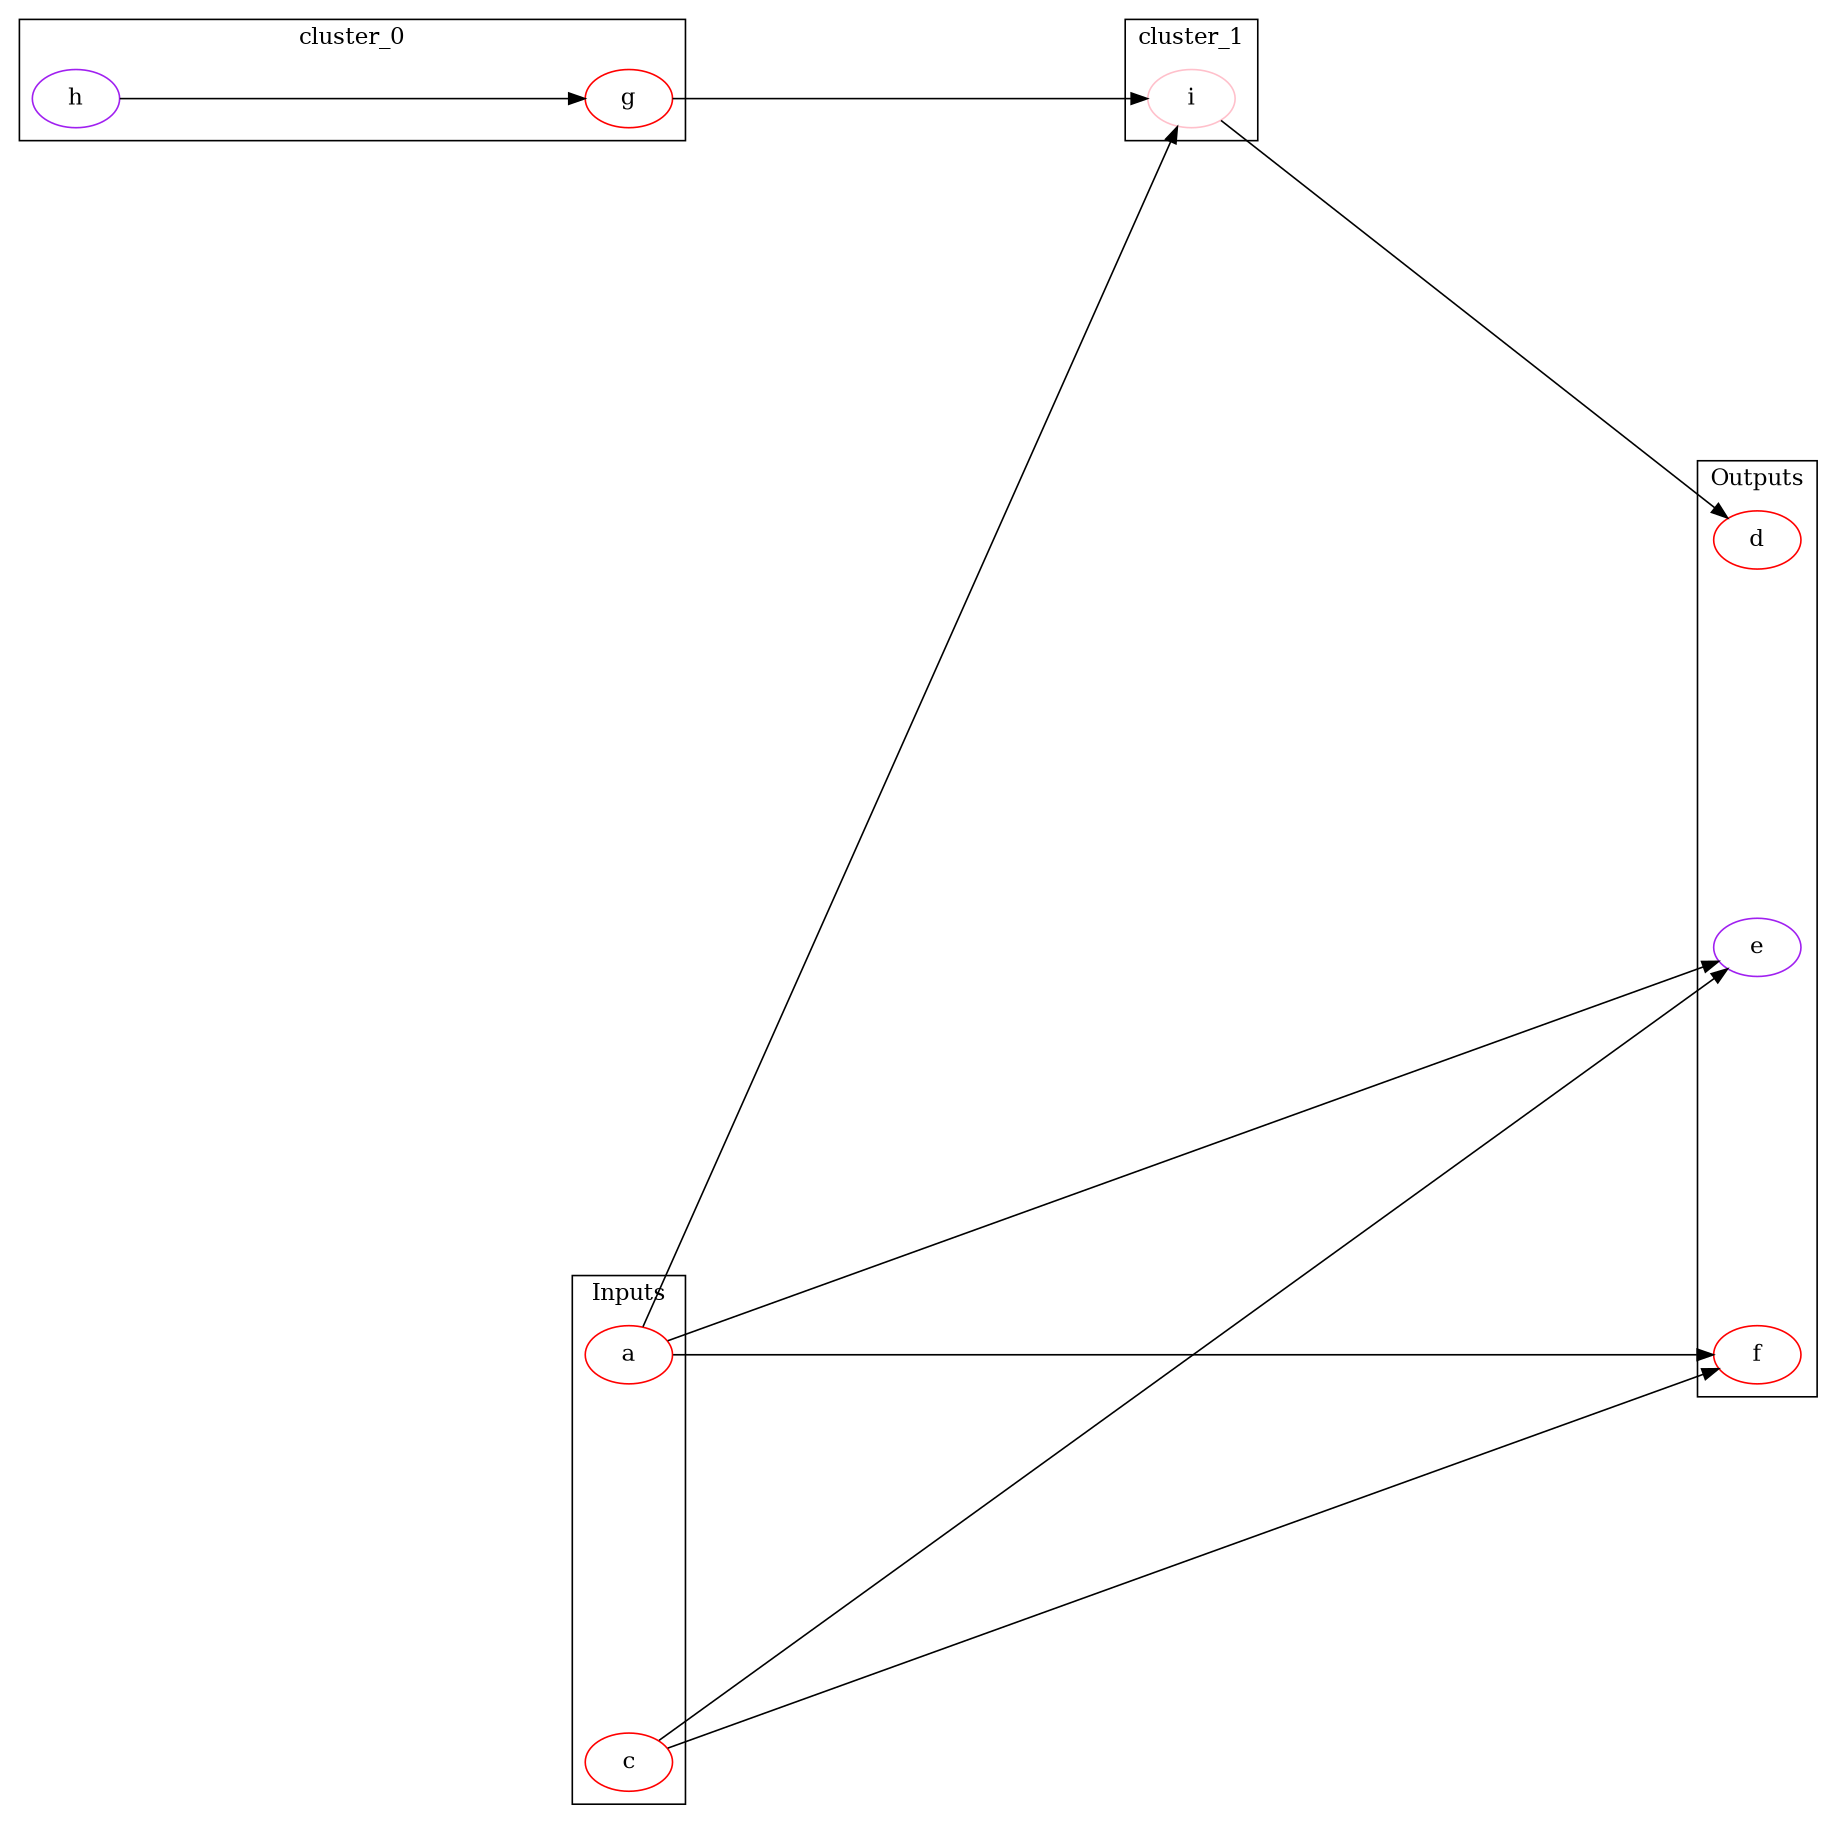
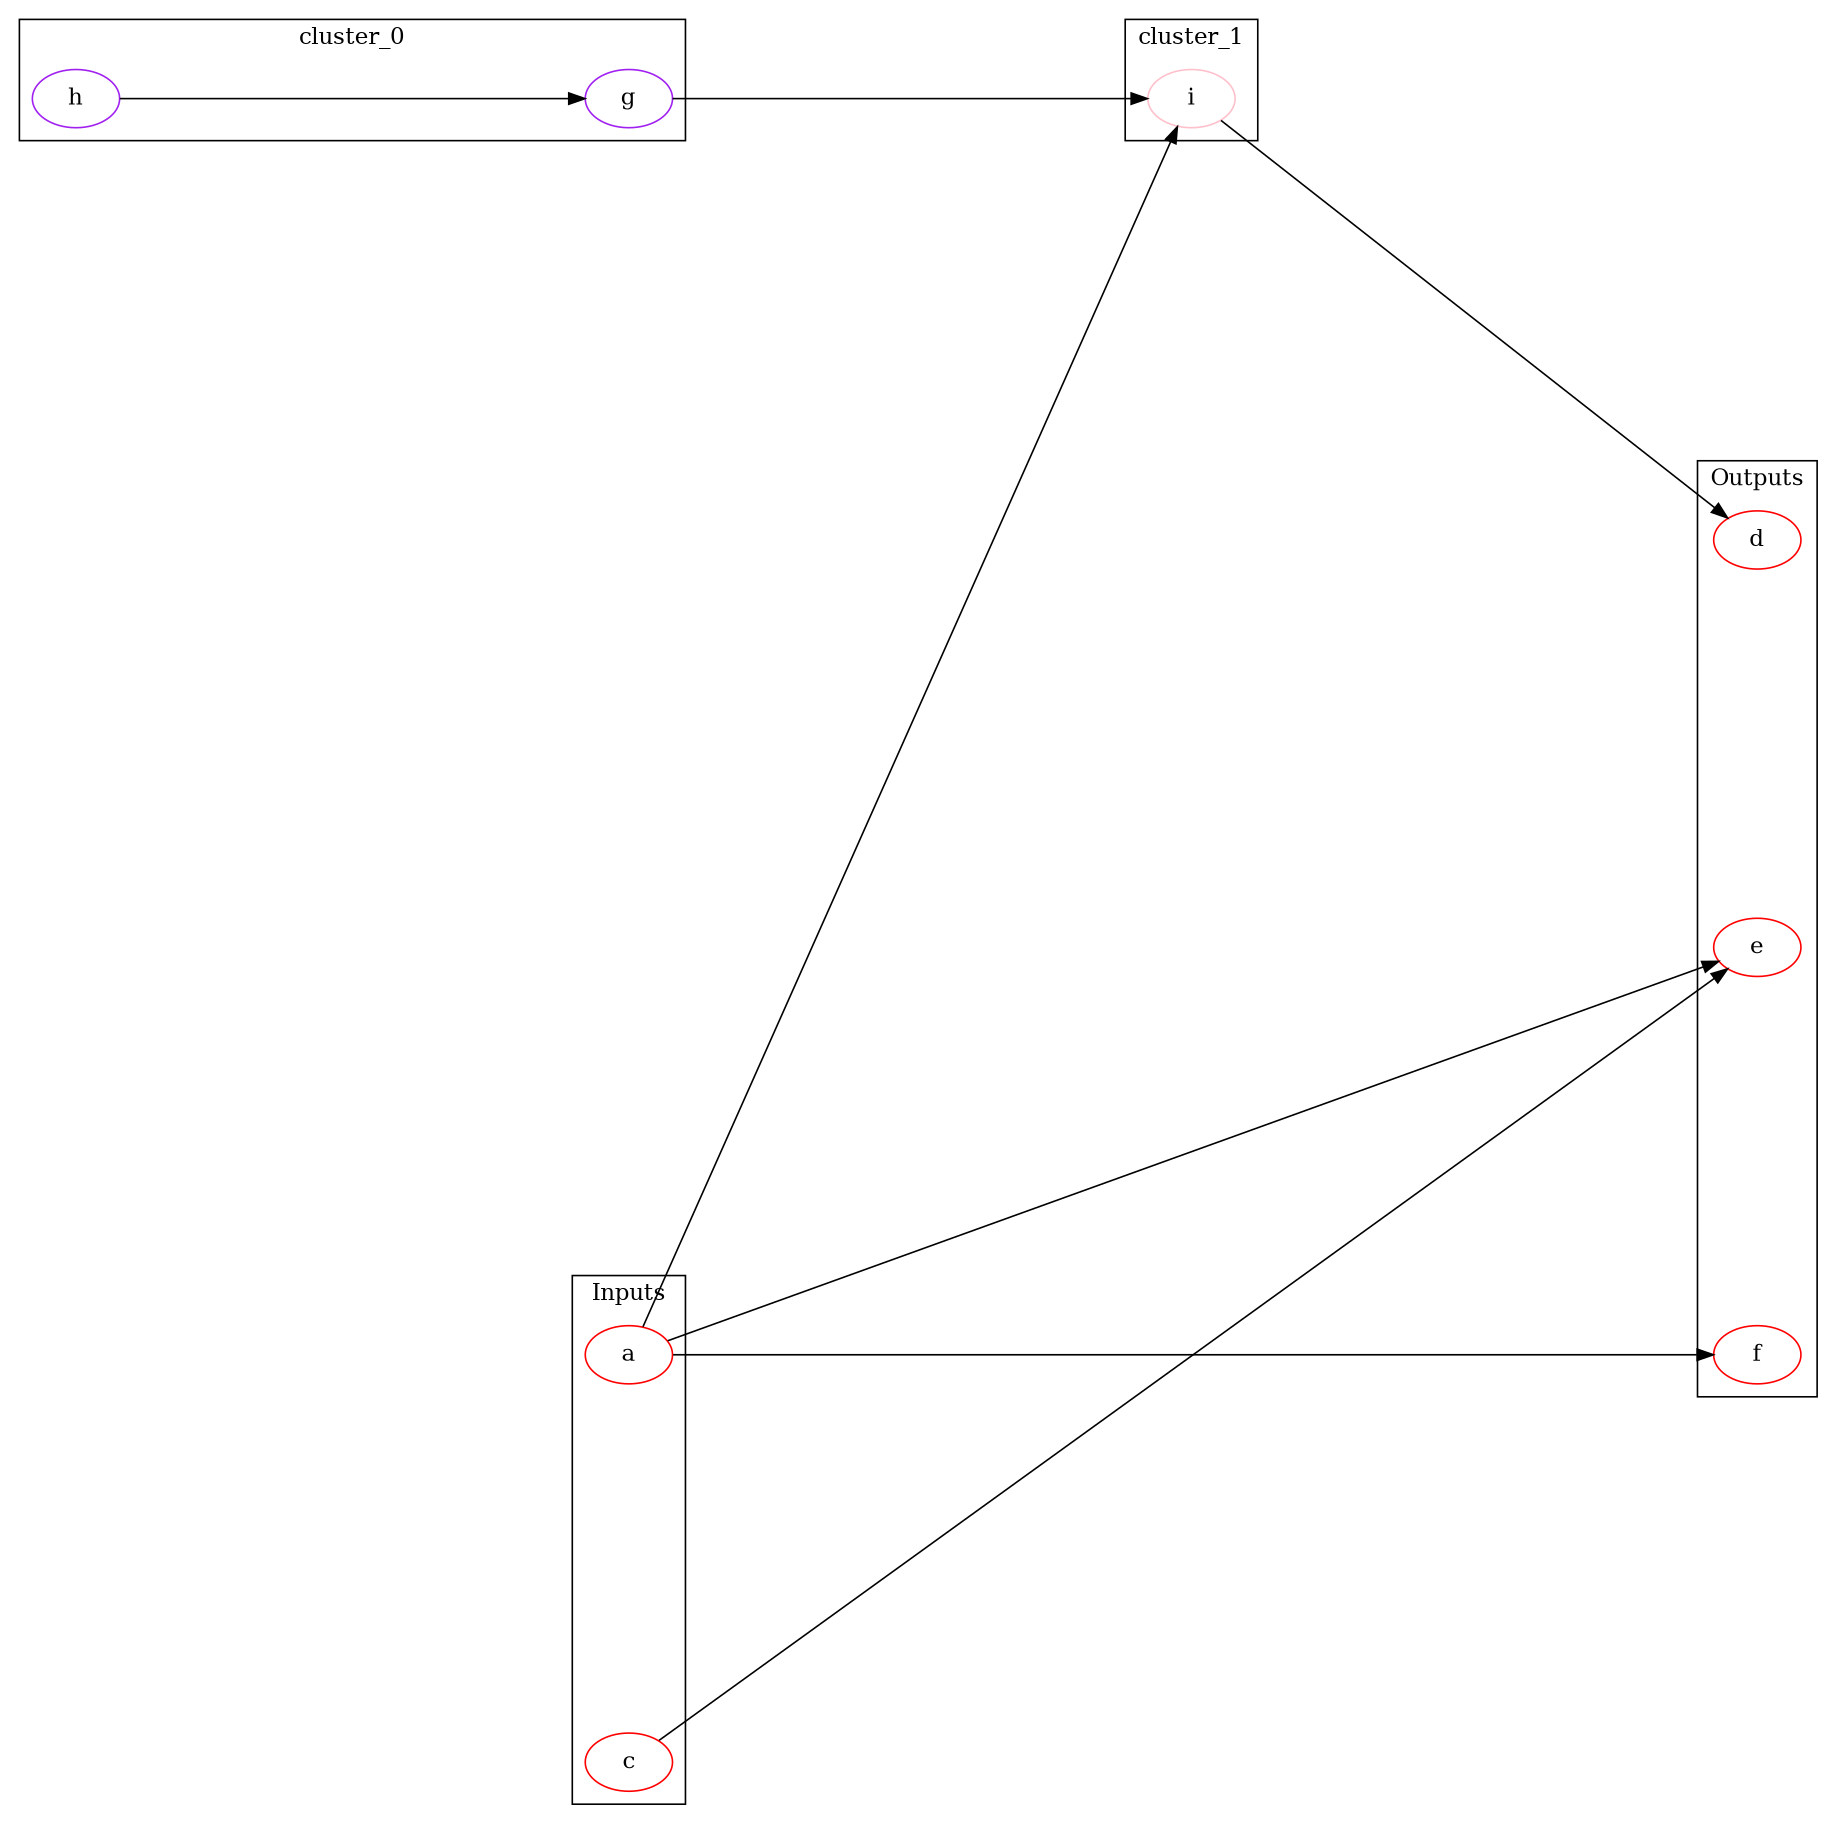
(629, 99) -> (629, 99)
(1757, 947) -> (1757, 947)
(1186, 1561) -> none
